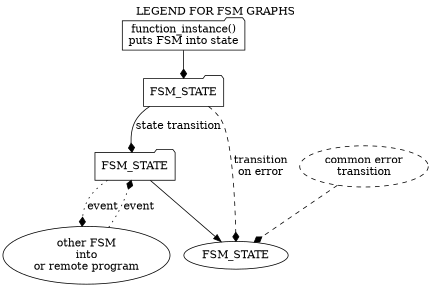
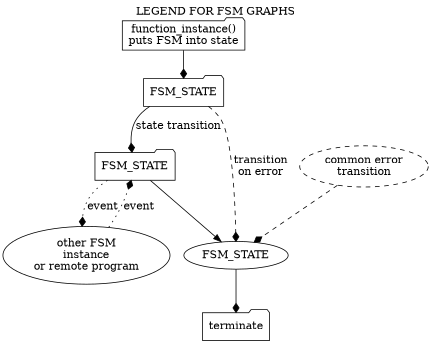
(86, 255) -> (86, 255)
none -> (236, 327)
